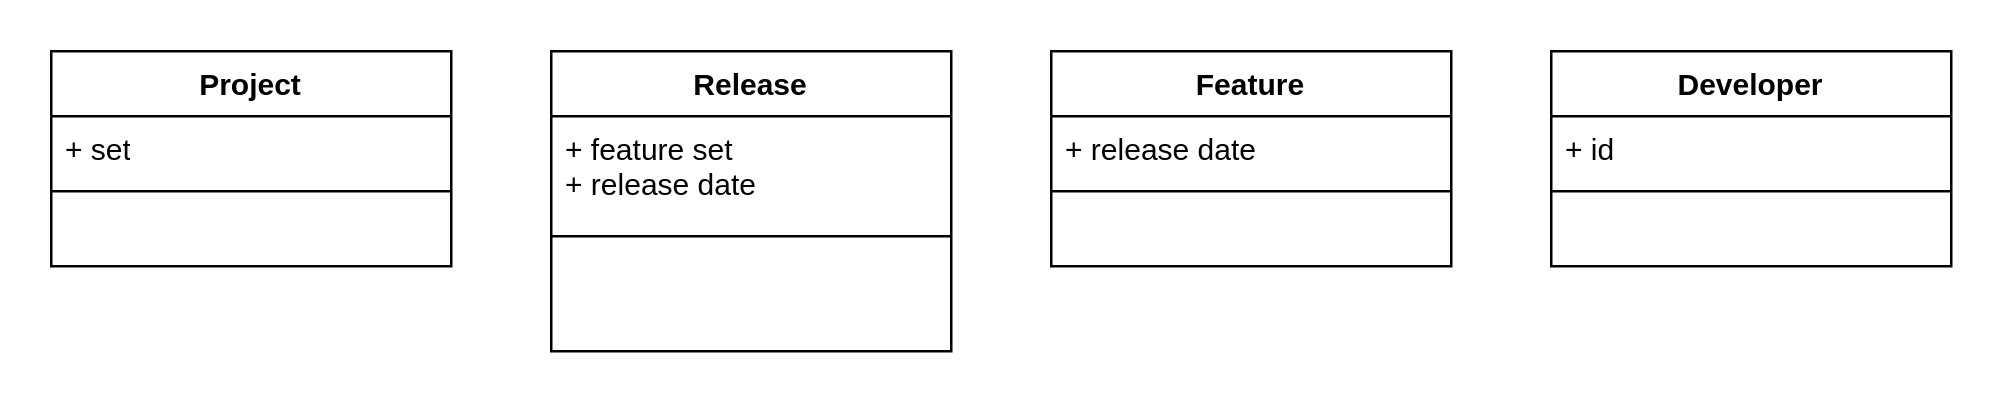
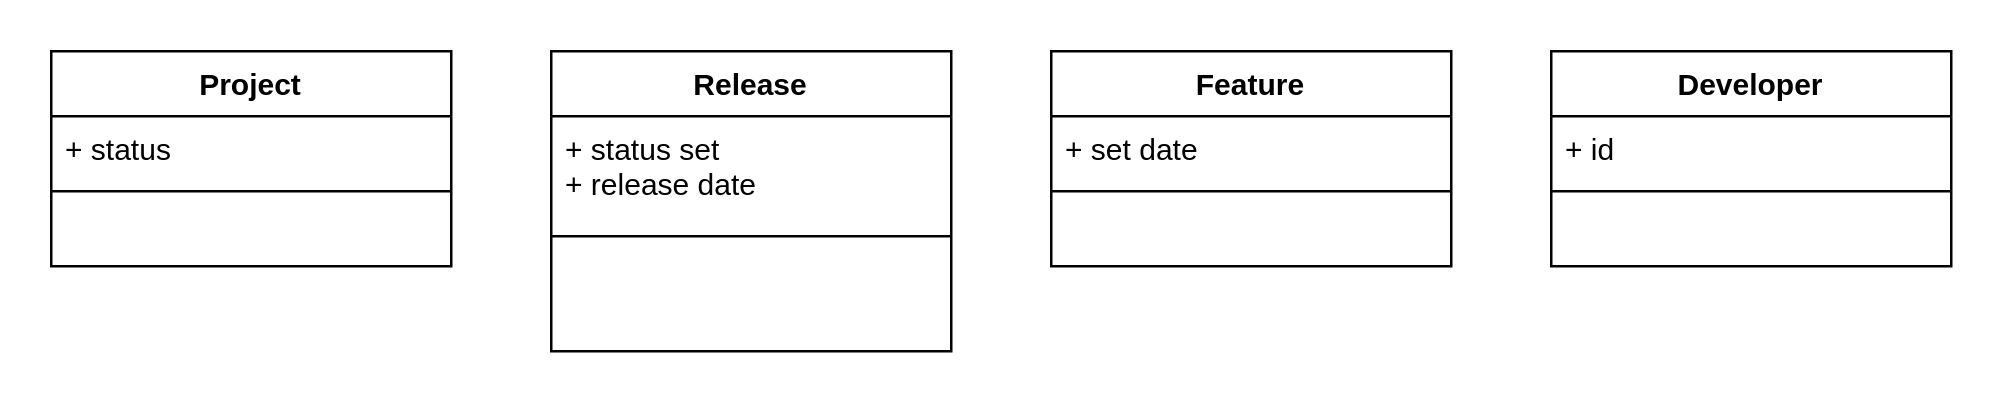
(104, 152) -> (130, 152)
(1172, 152) -> (1142, 152)
(672, 170) -> (672, 170)
